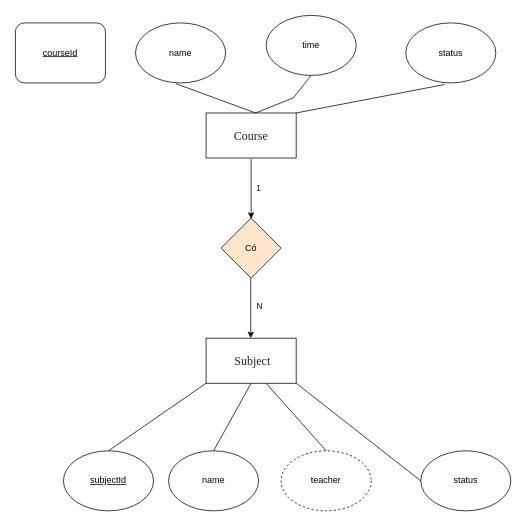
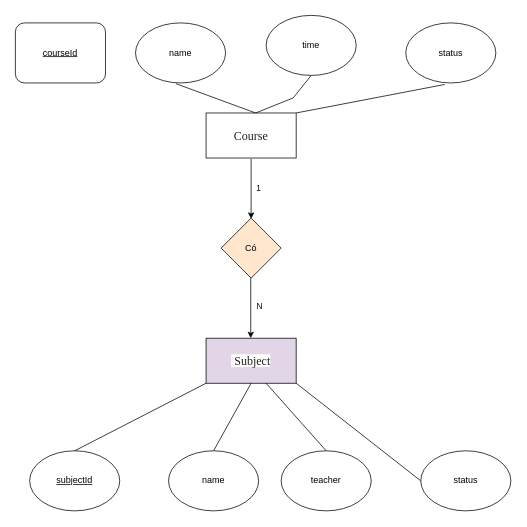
(251, 360) -> (251, 360)
(108, 480) -> (75, 480)
(326, 480) -> (326, 480)
